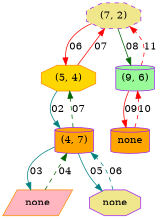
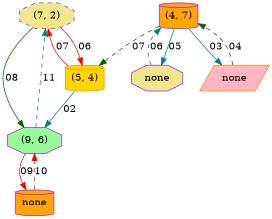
(144, 47) -> (40, 82)
(69, 78) -> (85, 78)
(135, 78) -> (35, 140)
(50, 106) -> (62, 106)
